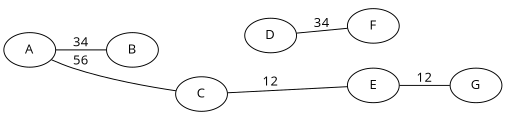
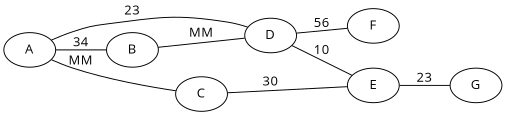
none -> (149, 19)
(322, 24) -> (322, 24)
none -> (201, 43)
none -> (322, 60)
(81, 61) -> (81, 61)
(425, 78) -> (425, 78)
(271, 82) -> (271, 82)
